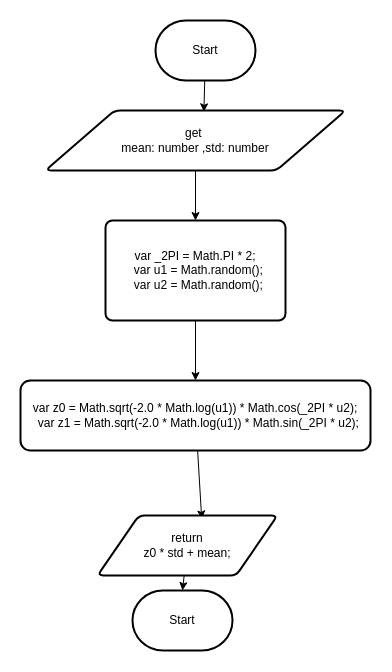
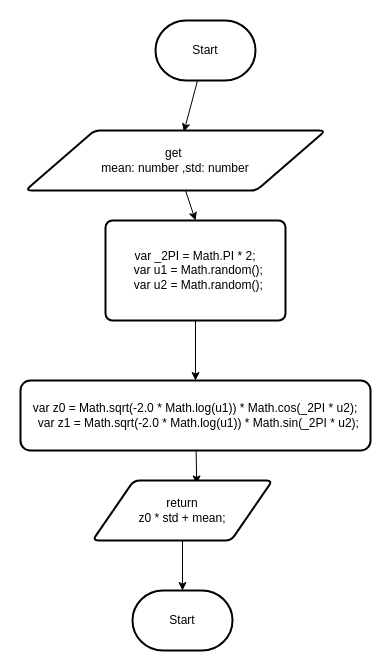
(196, 141) -> (176, 161)
(188, 546) -> (183, 511)
